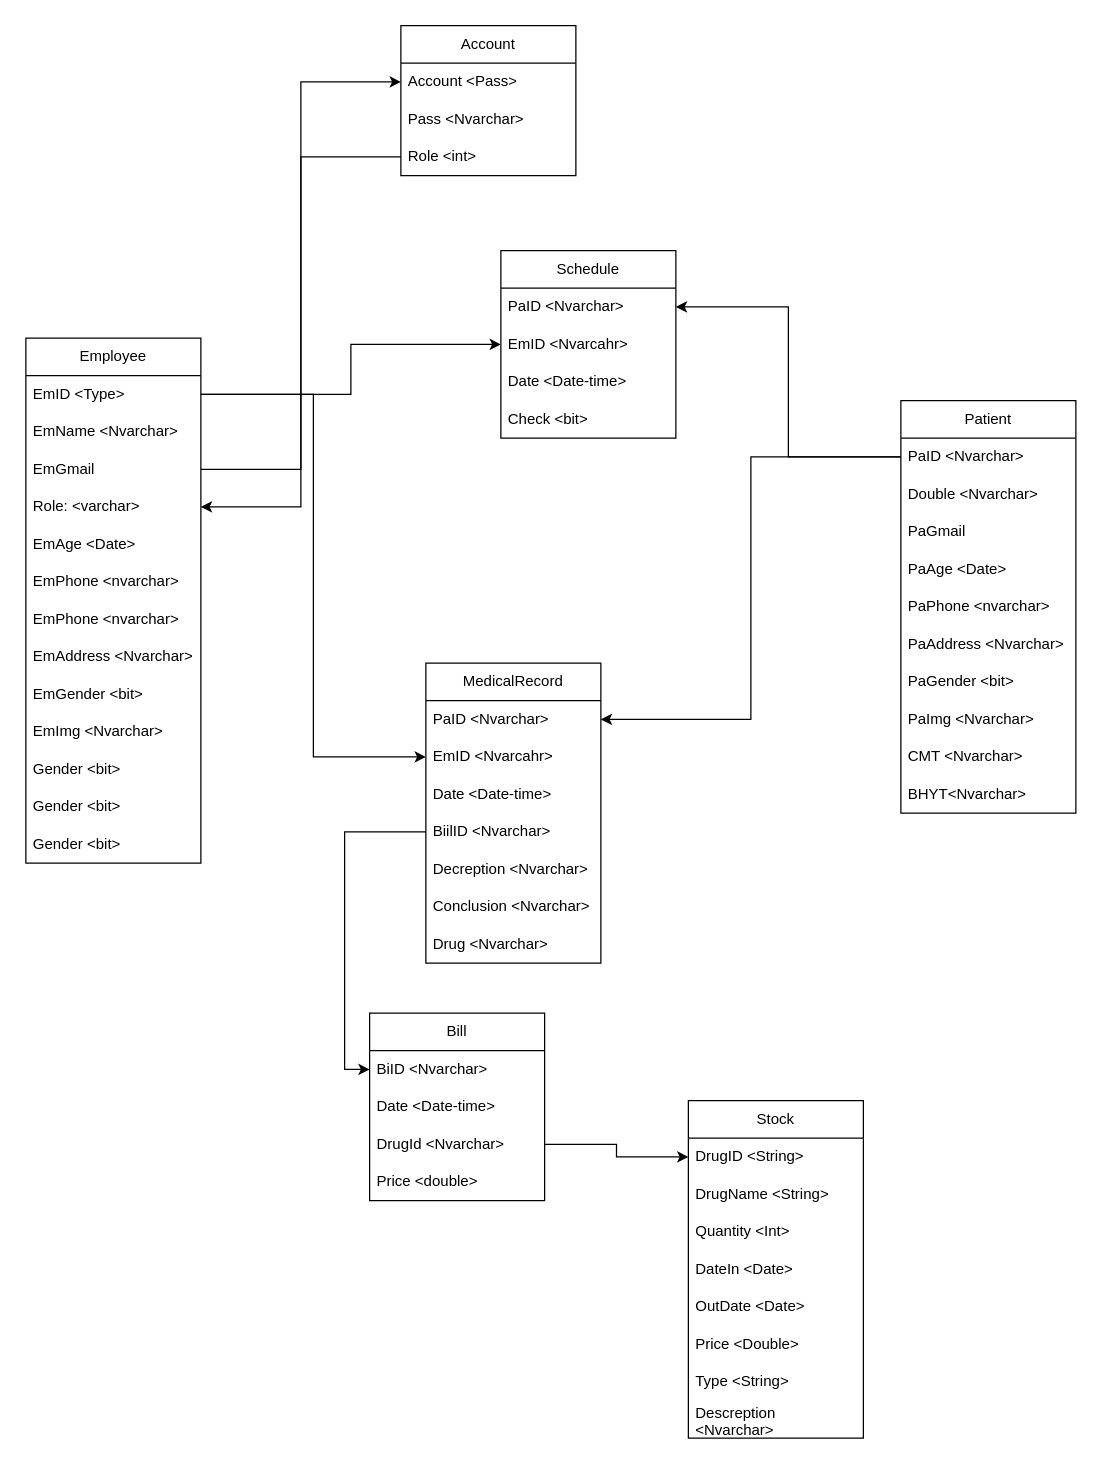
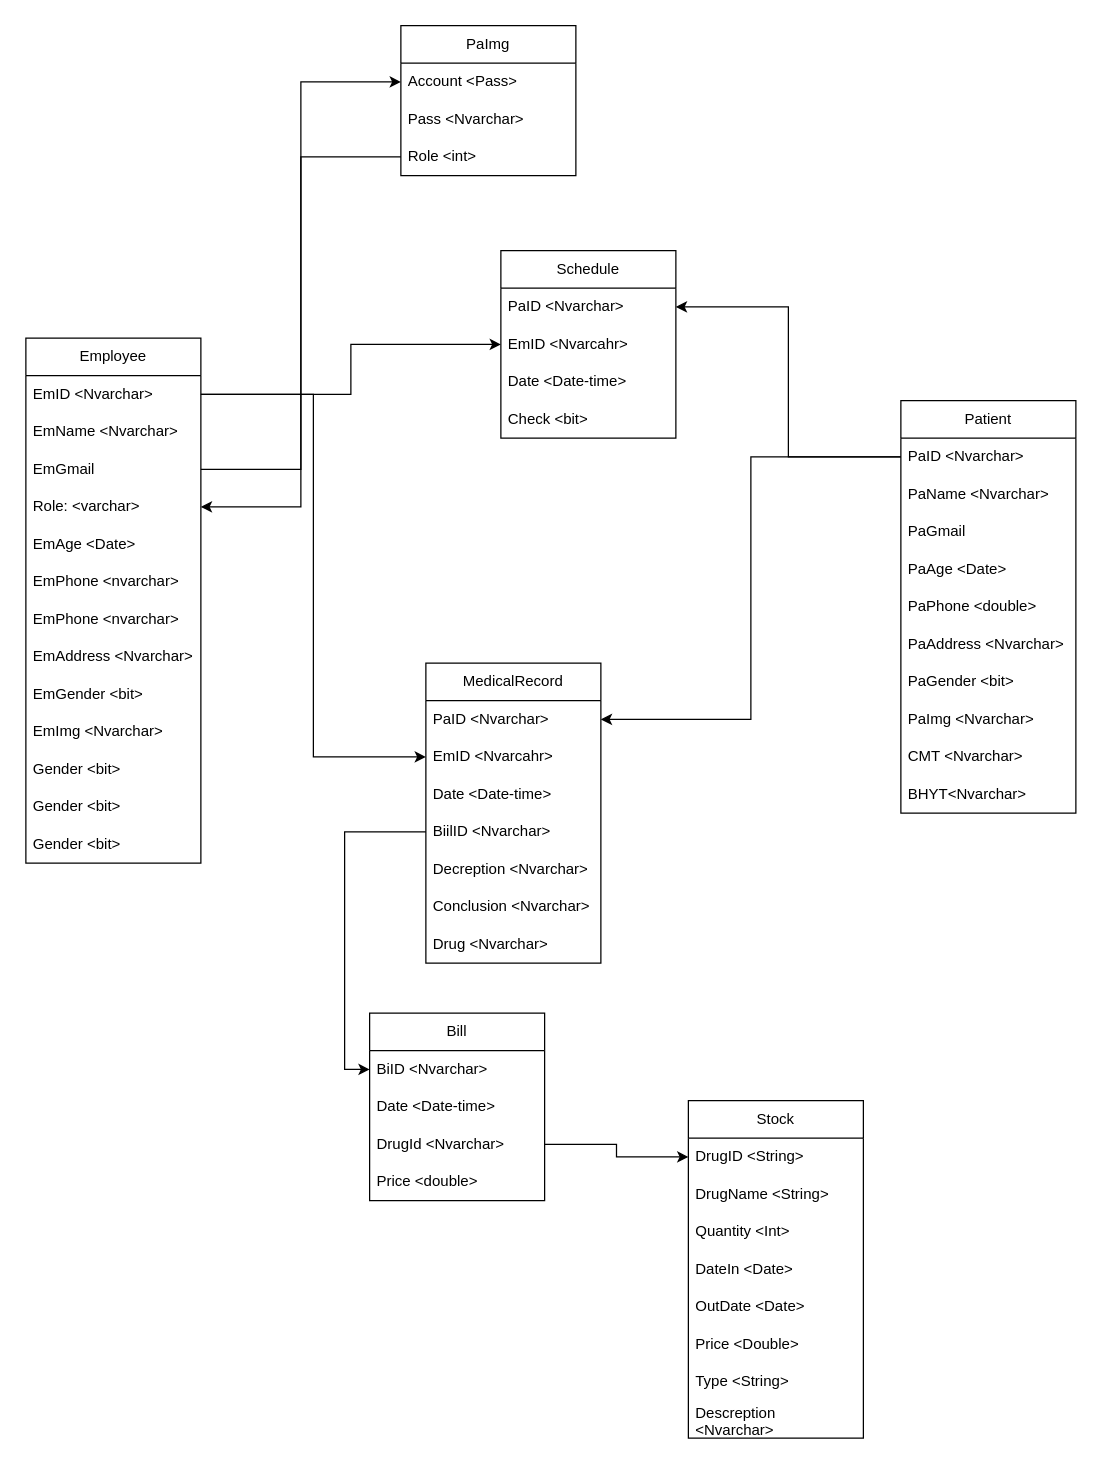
(488, 44) -> (488, 44)
(77, 394) -> (94, 394)
(976, 494) -> (978, 494)
(982, 607) -> (971, 607)
